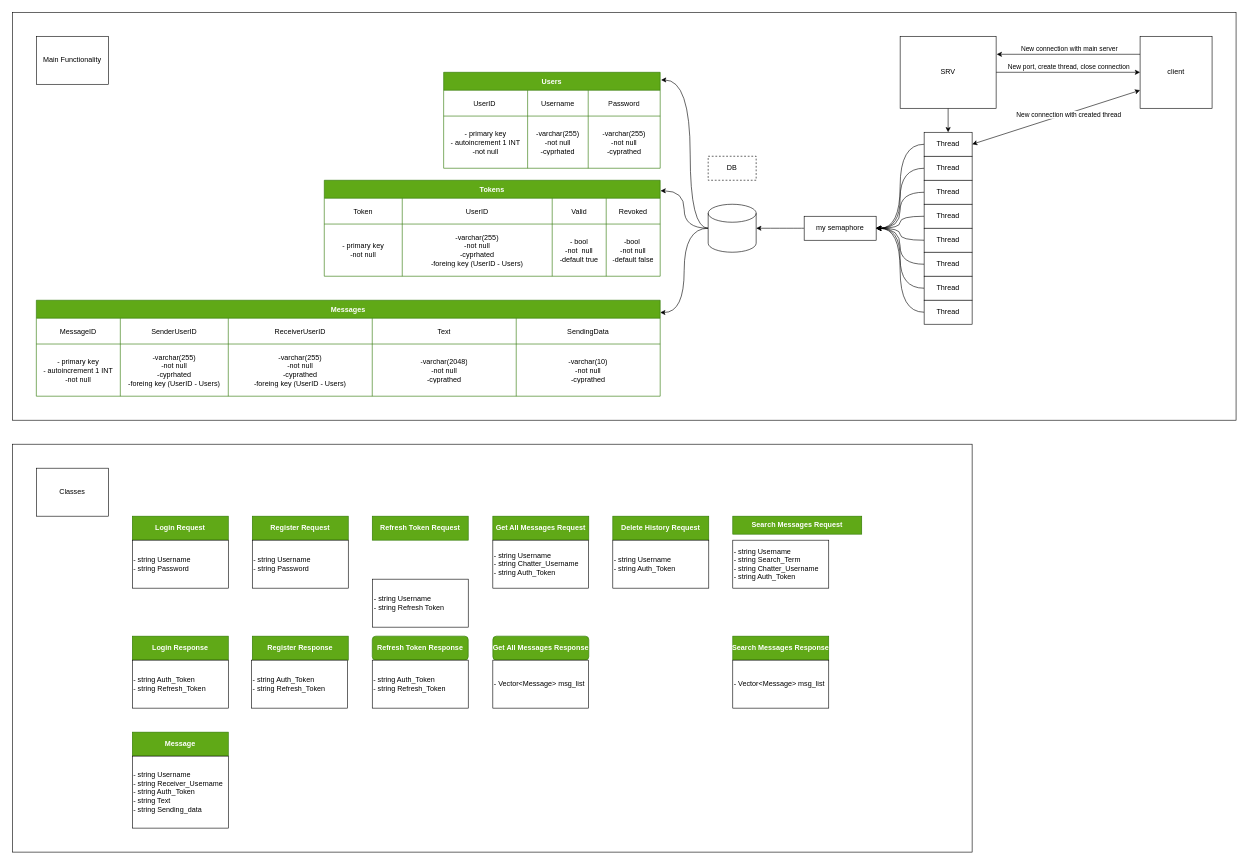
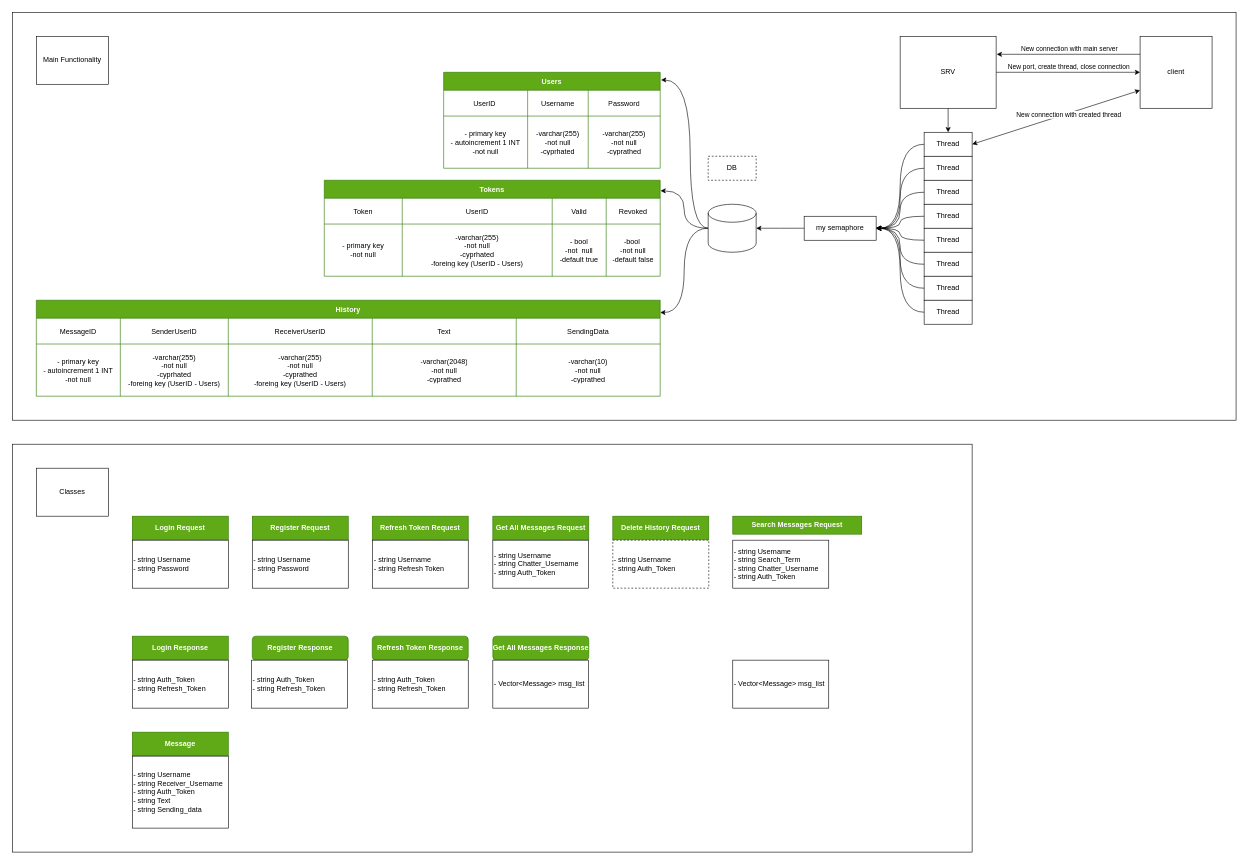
(348, 310) -> (348, 310)
(661, 564) -> (661, 564)
(420, 603) -> (420, 564)
(300, 648) -> (300, 648)
(781, 648) -> none
